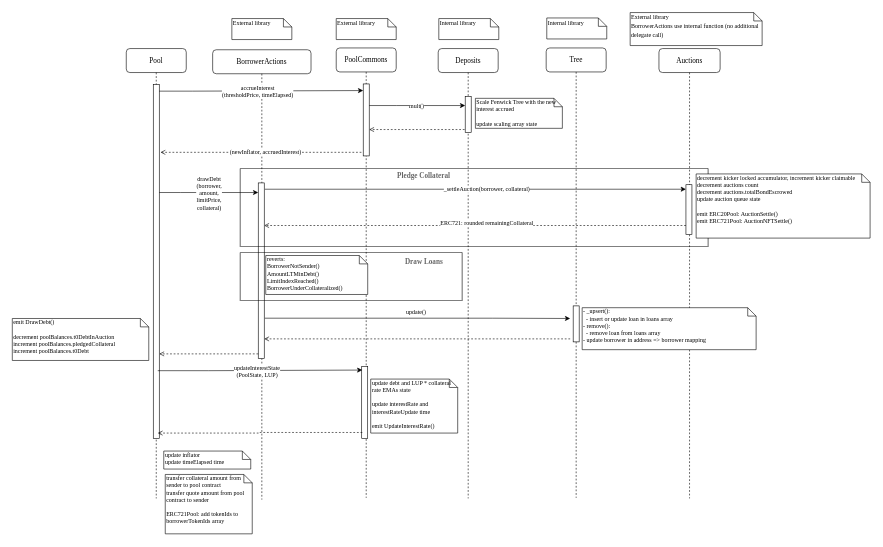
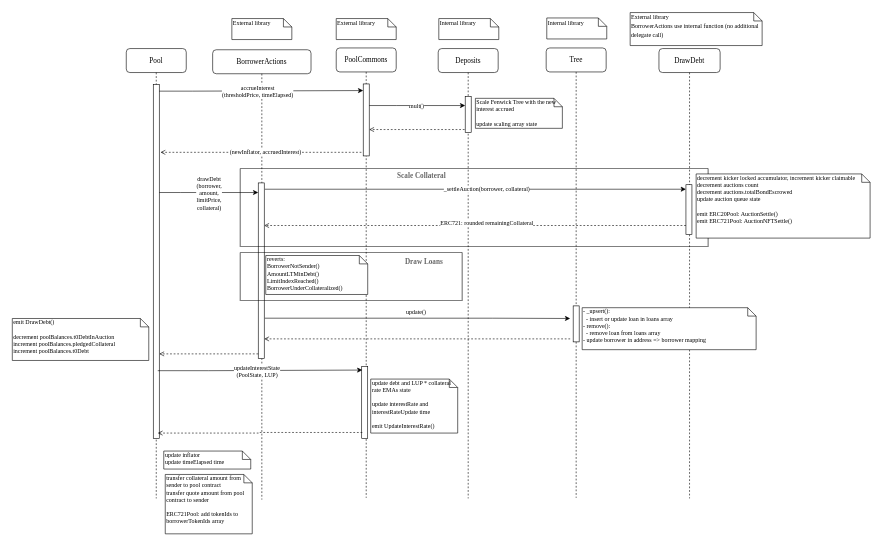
(690, 60) -> (690, 60)
(427, 176) -> (425, 176)
